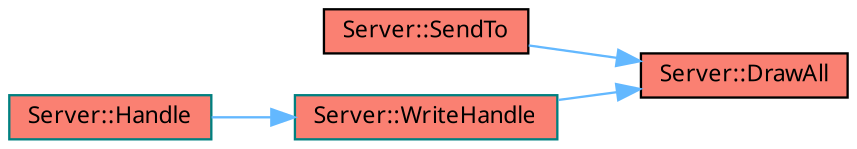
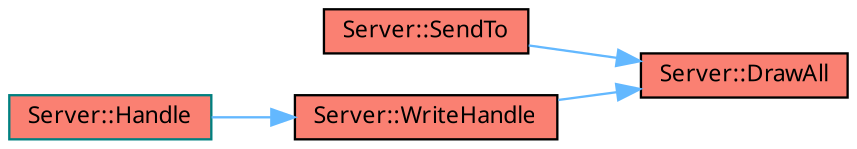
(426, 117) -> (426, 117)
